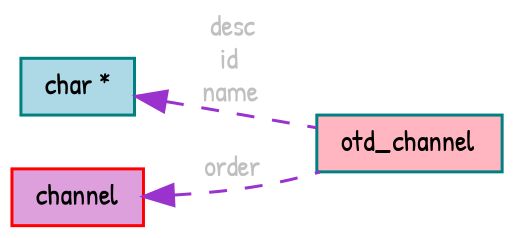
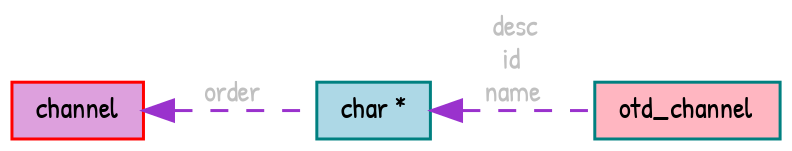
(247, 188) -> (246, 111)
